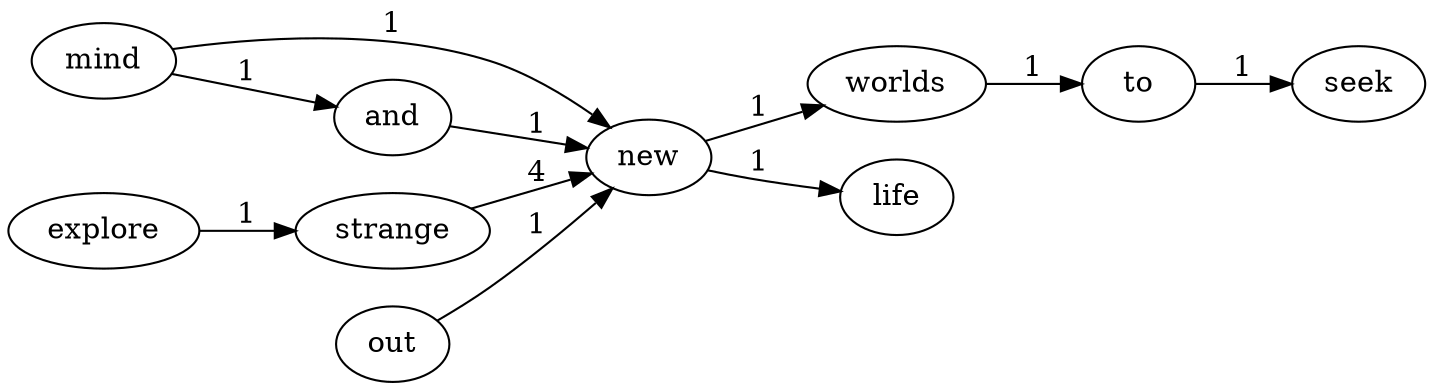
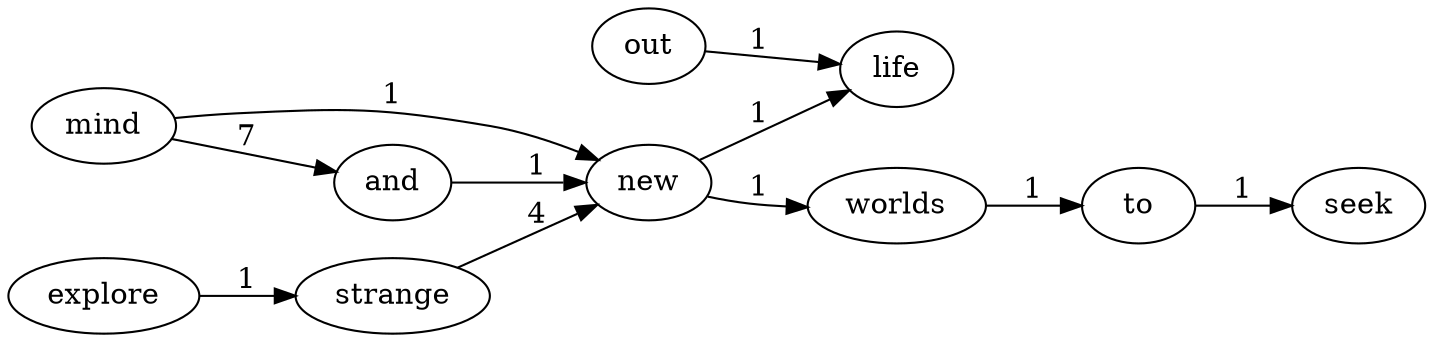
(248, 72) -> (248, 137)
(519, 266) -> (762, 57)
